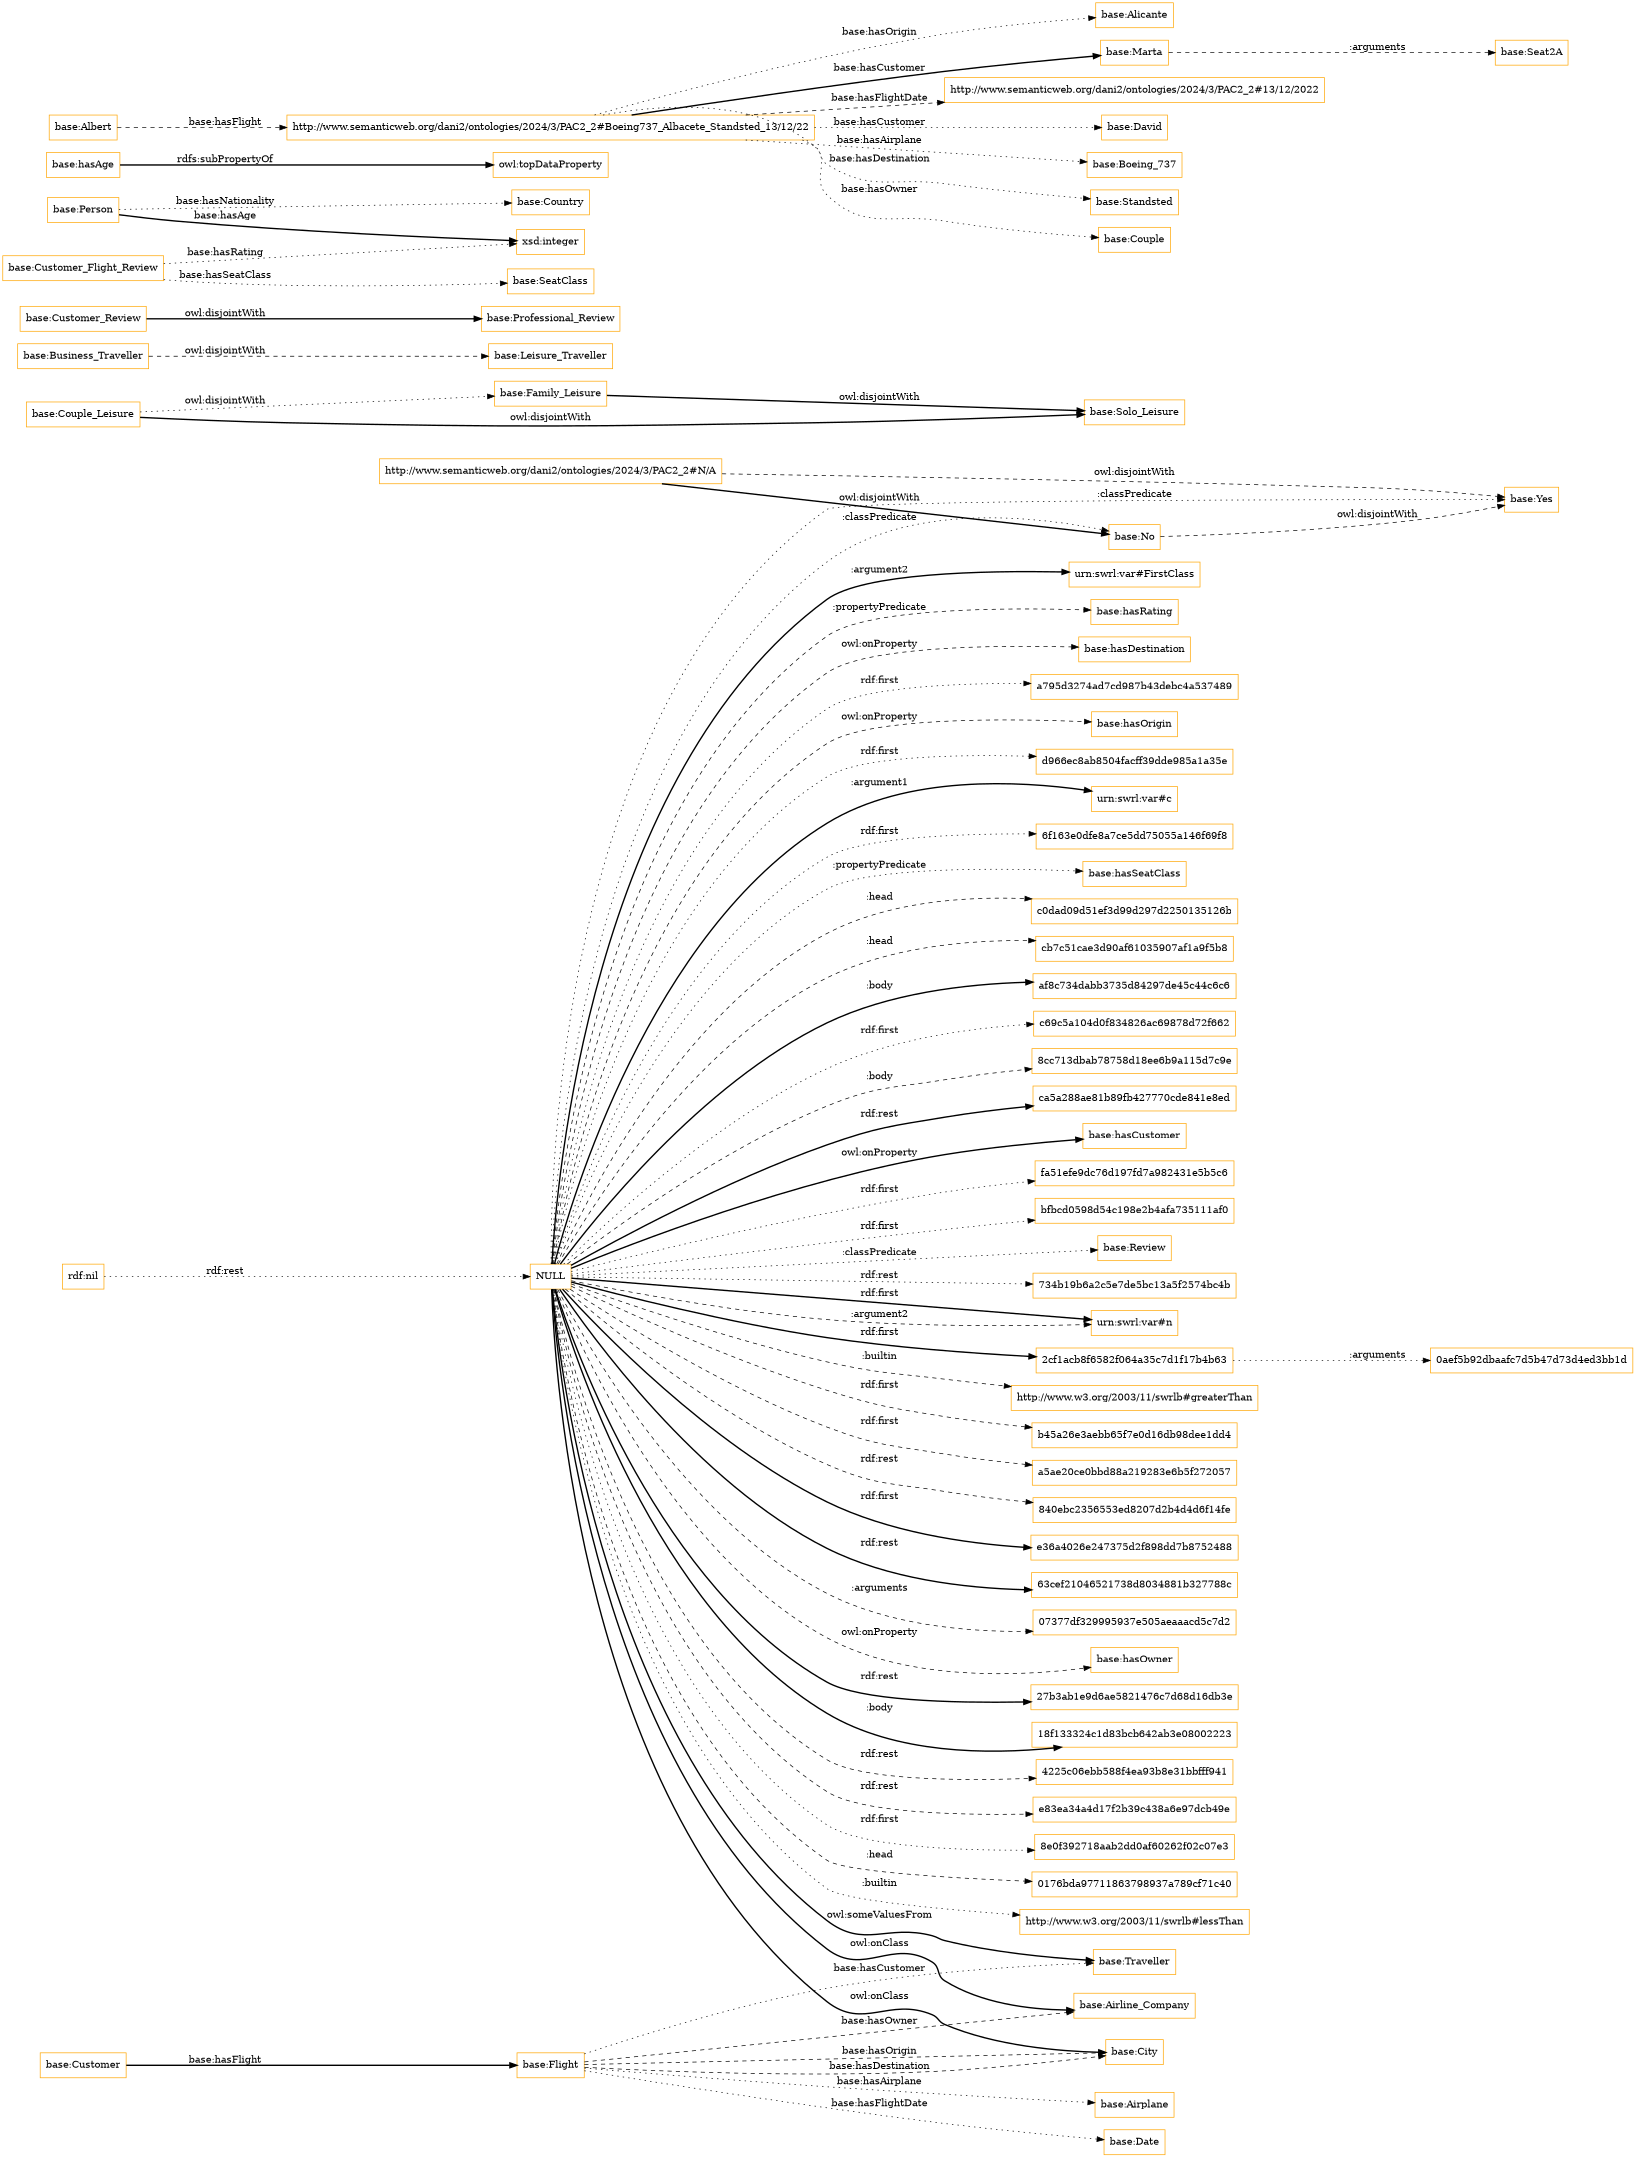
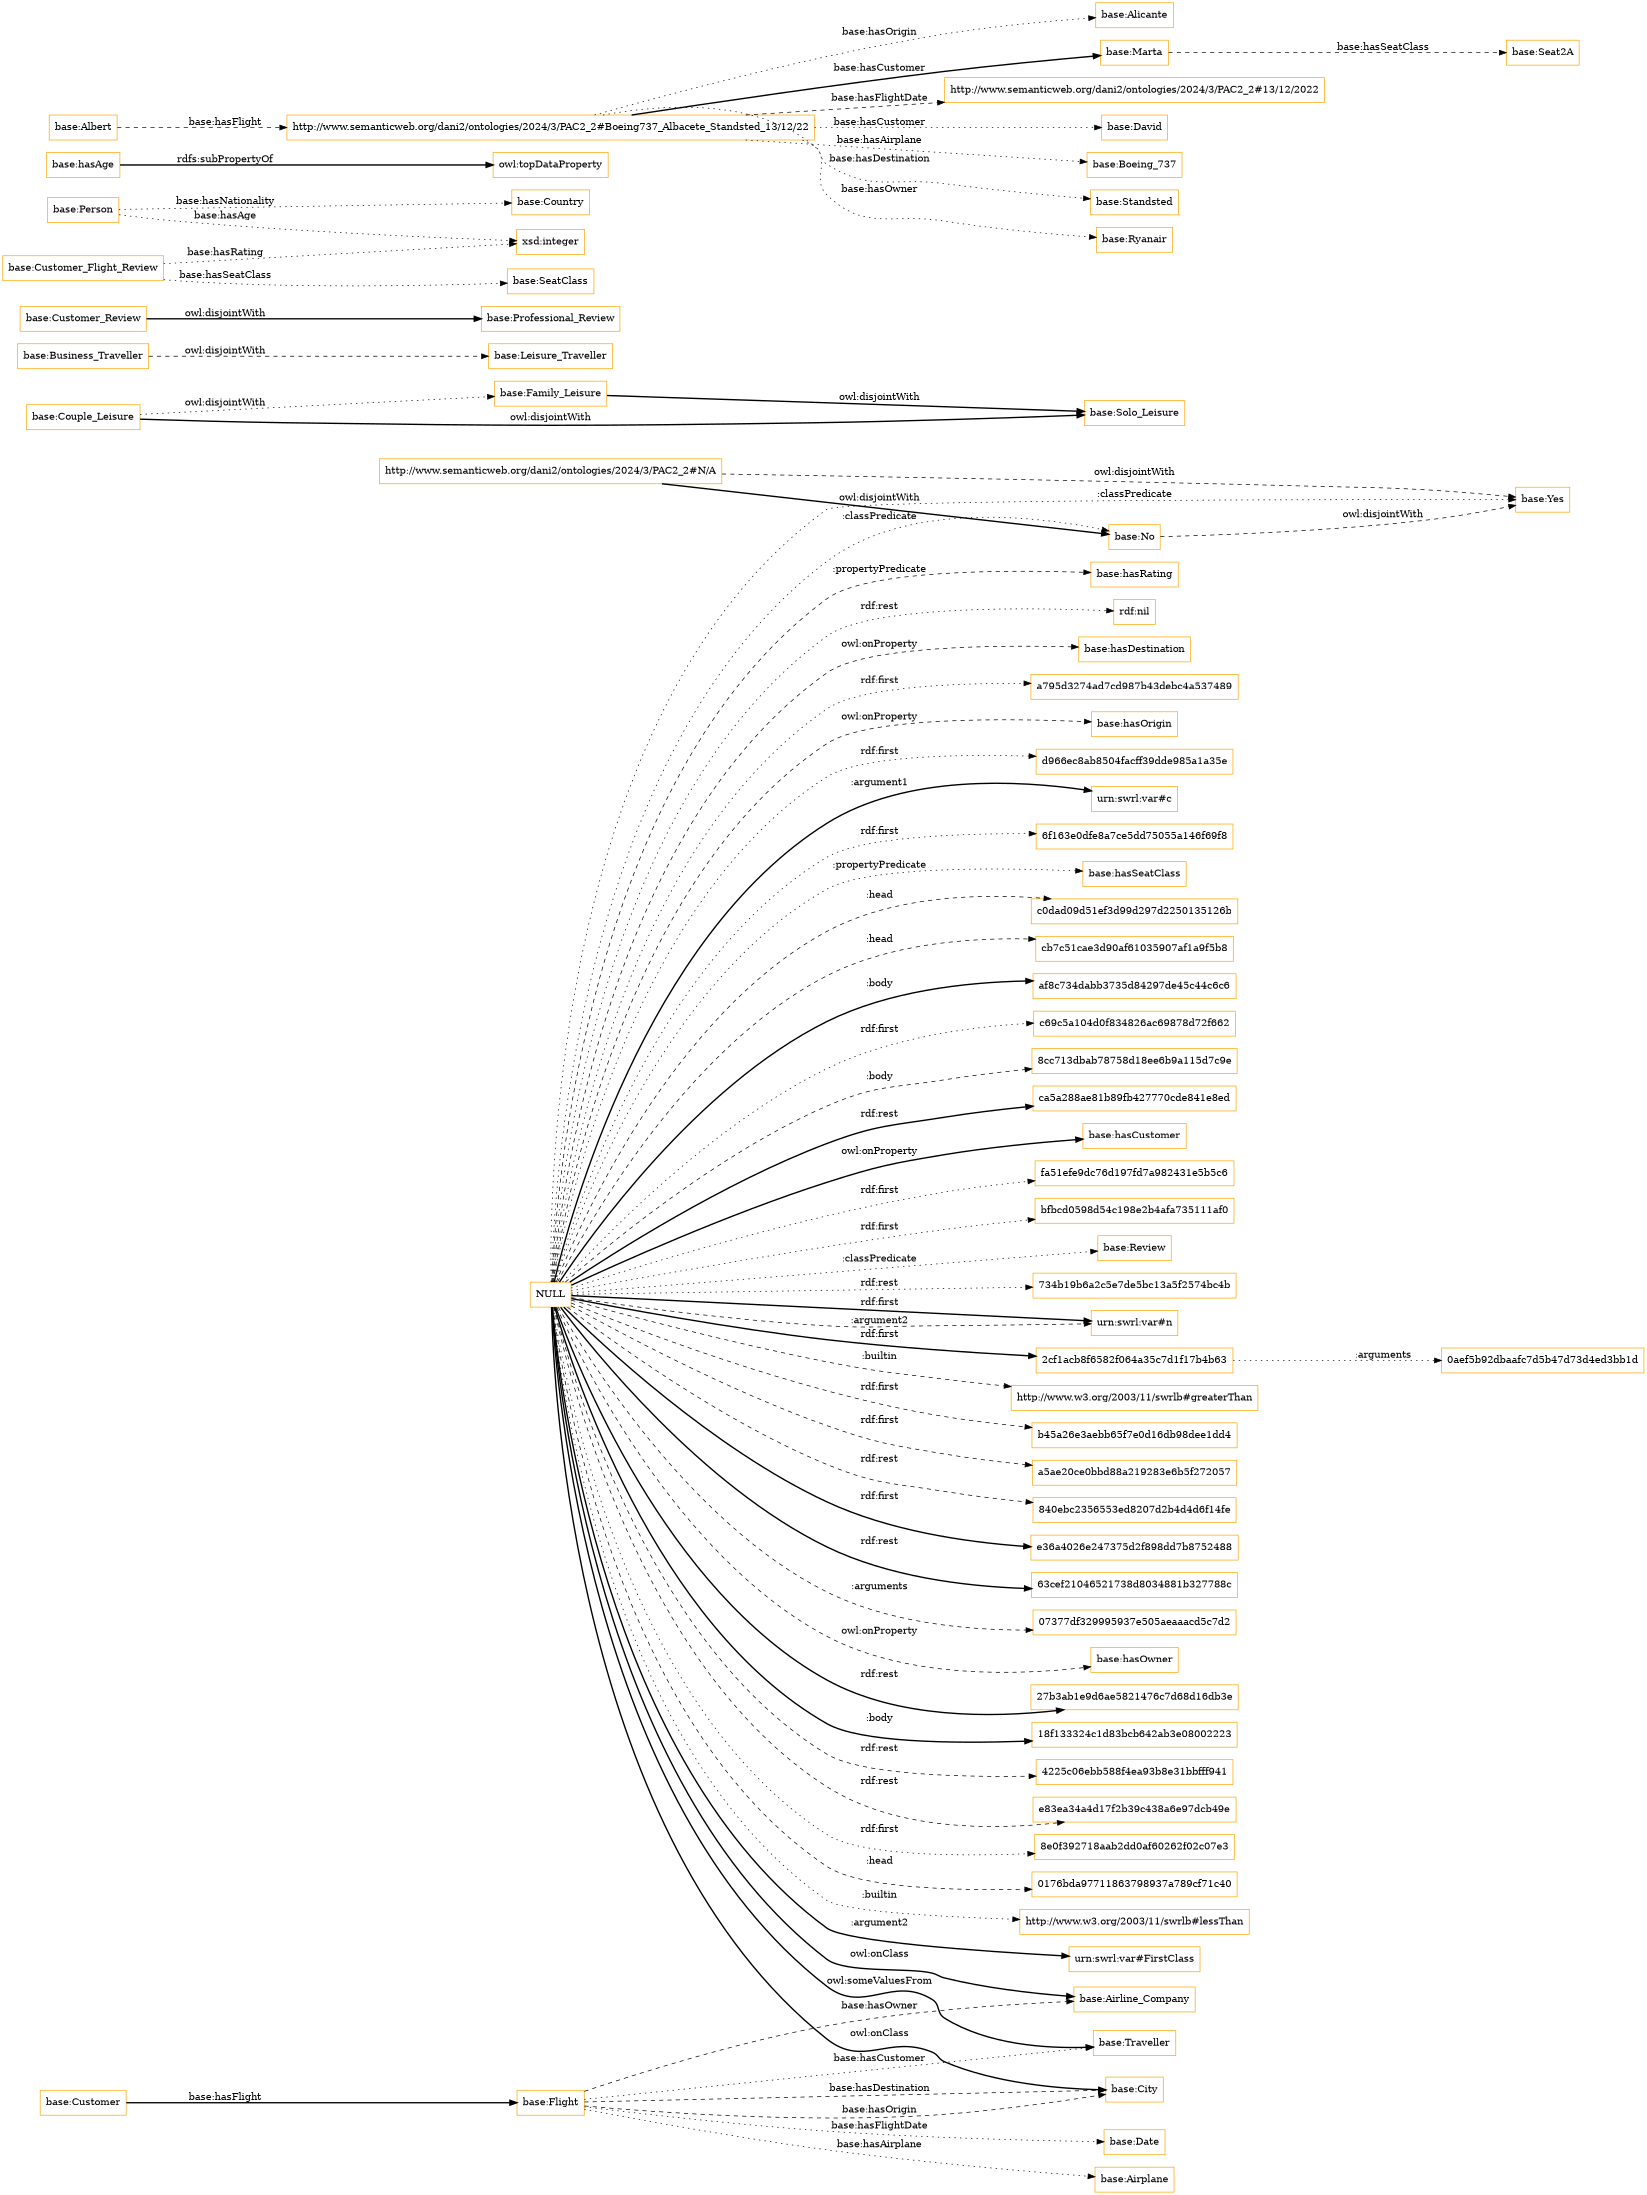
(1377, 47) -> (1383, 47)
(314, 231) -> (314, 231)
(1135, 240) -> (1135, 240)
(314, 1277) -> (685, 801)
